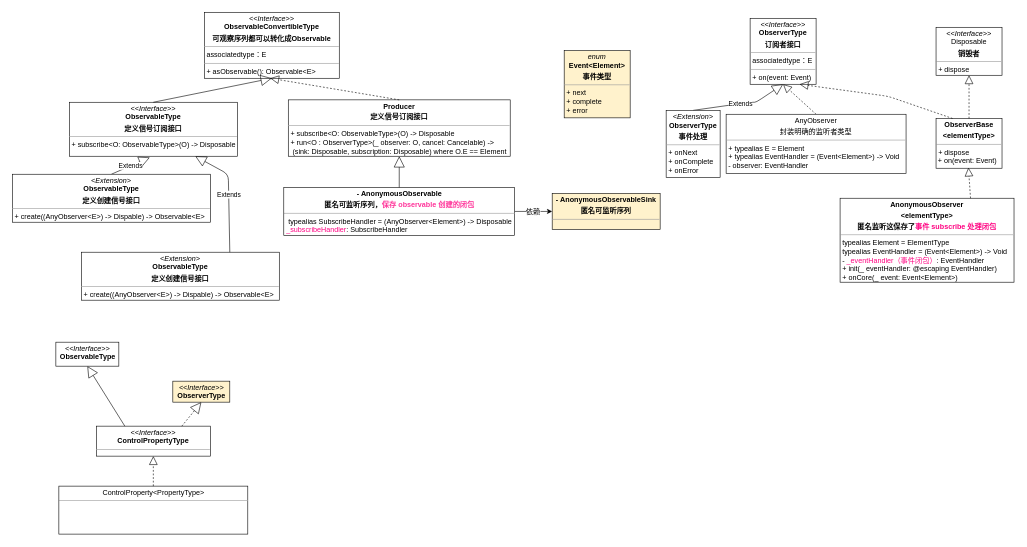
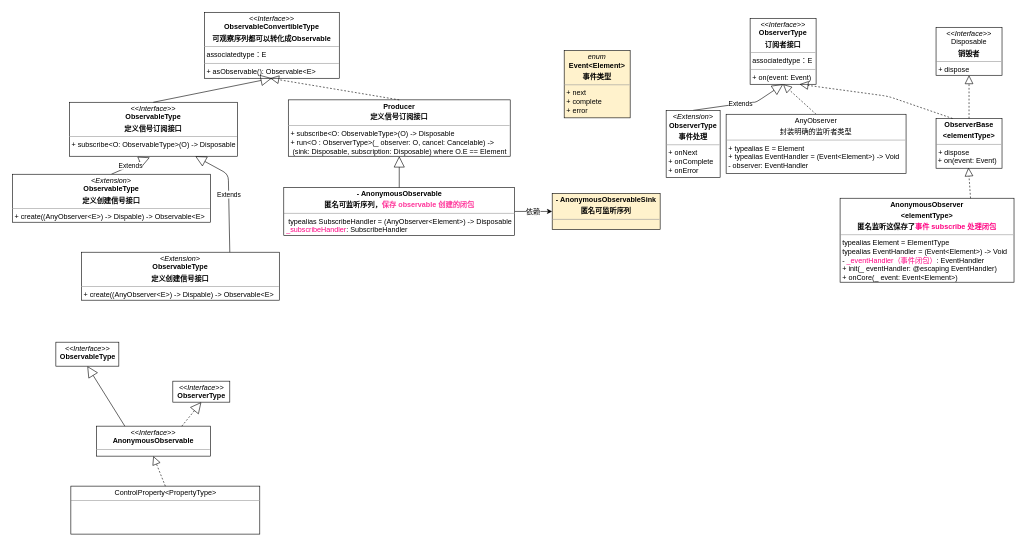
(201, 392) -> (201, 392)
(134, 435) -> (134, 435)
(153, 510) -> (165, 510)
